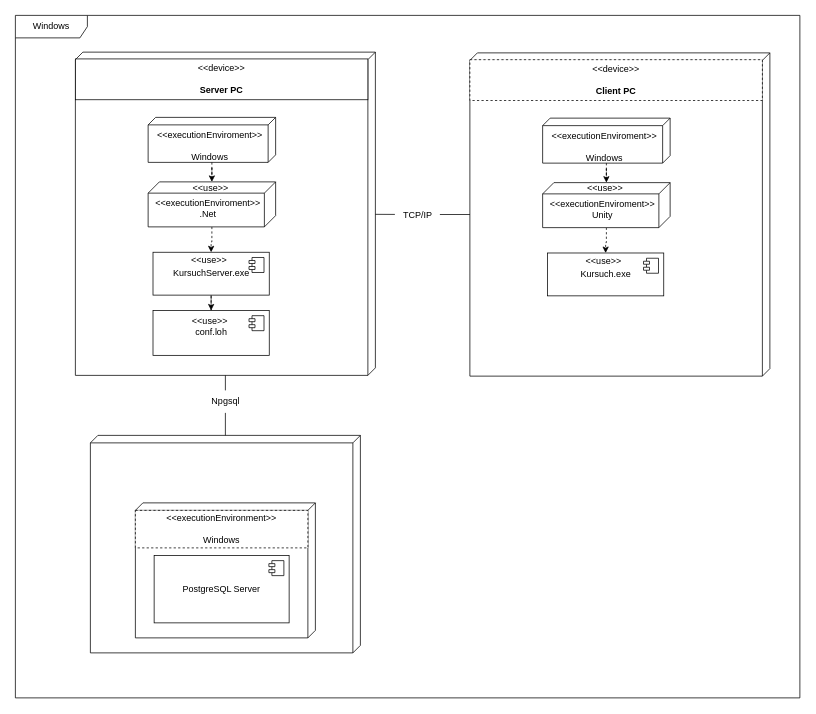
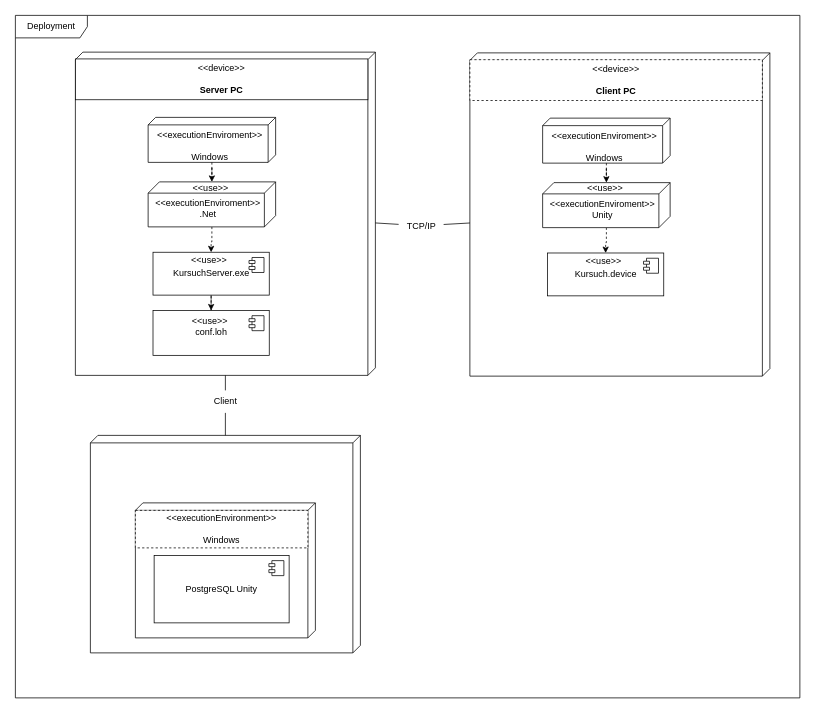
(51, 27) -> (51, 27)
(417, 215) -> (421, 226)
(606, 274) -> (606, 274)
(226, 402) -> (226, 402)
(222, 589) -> (222, 589)
